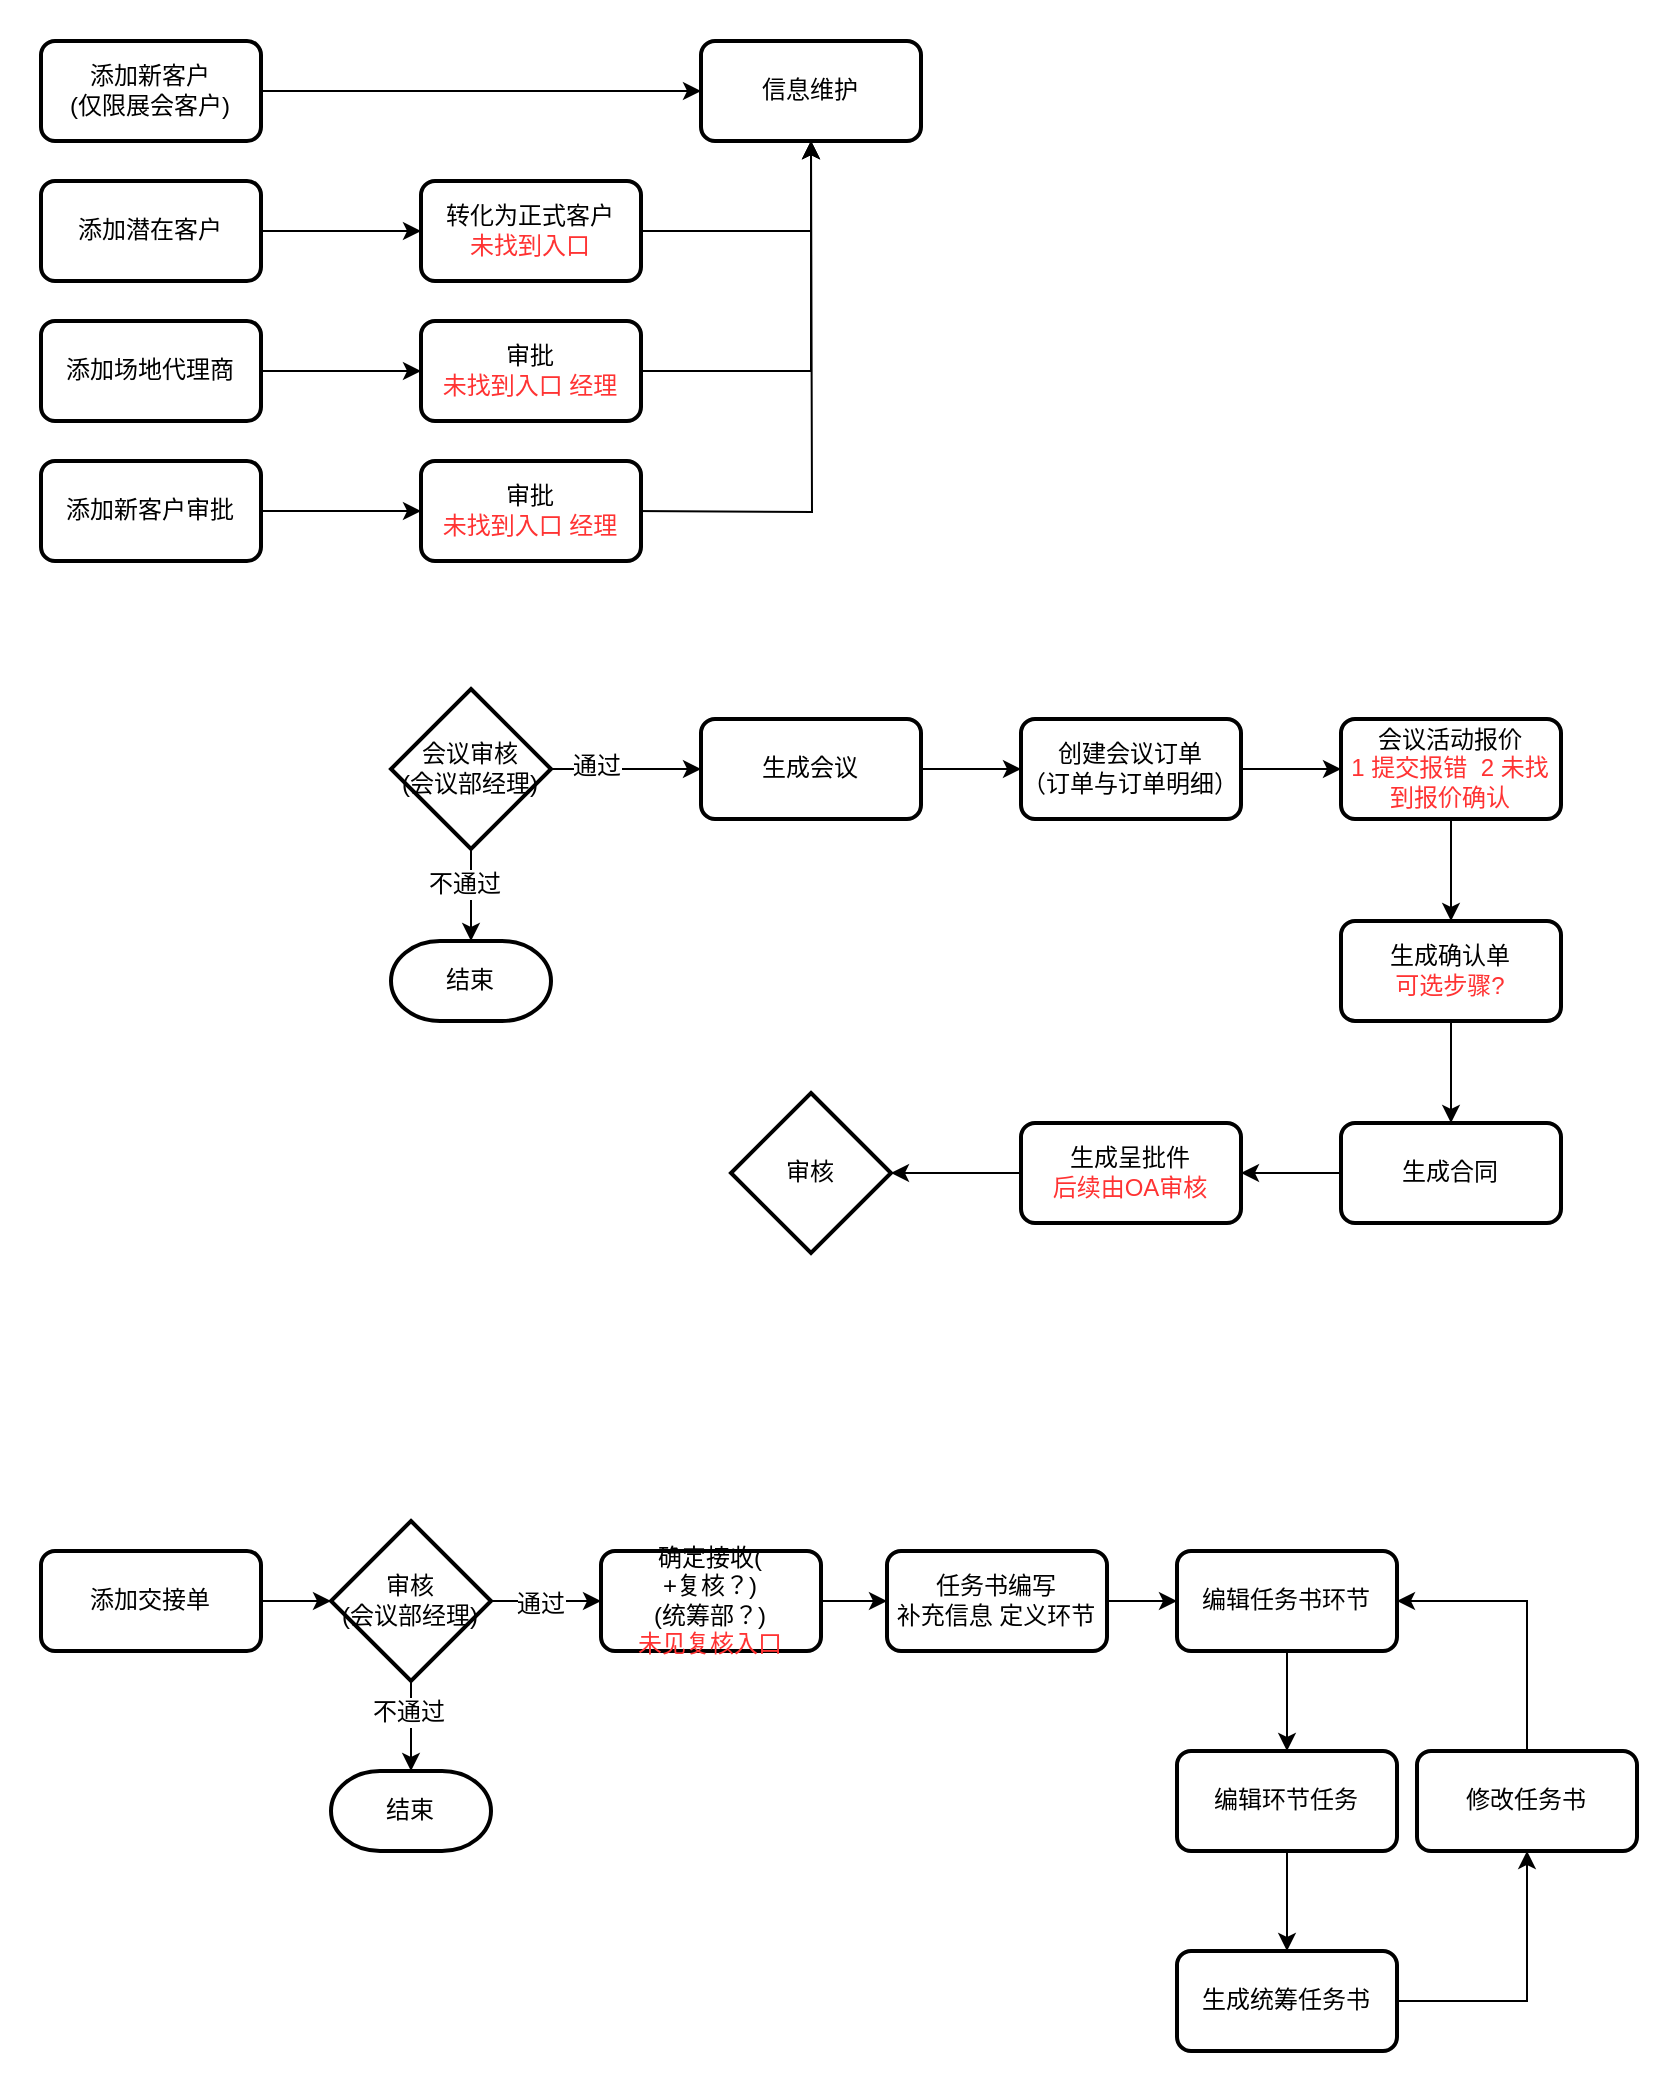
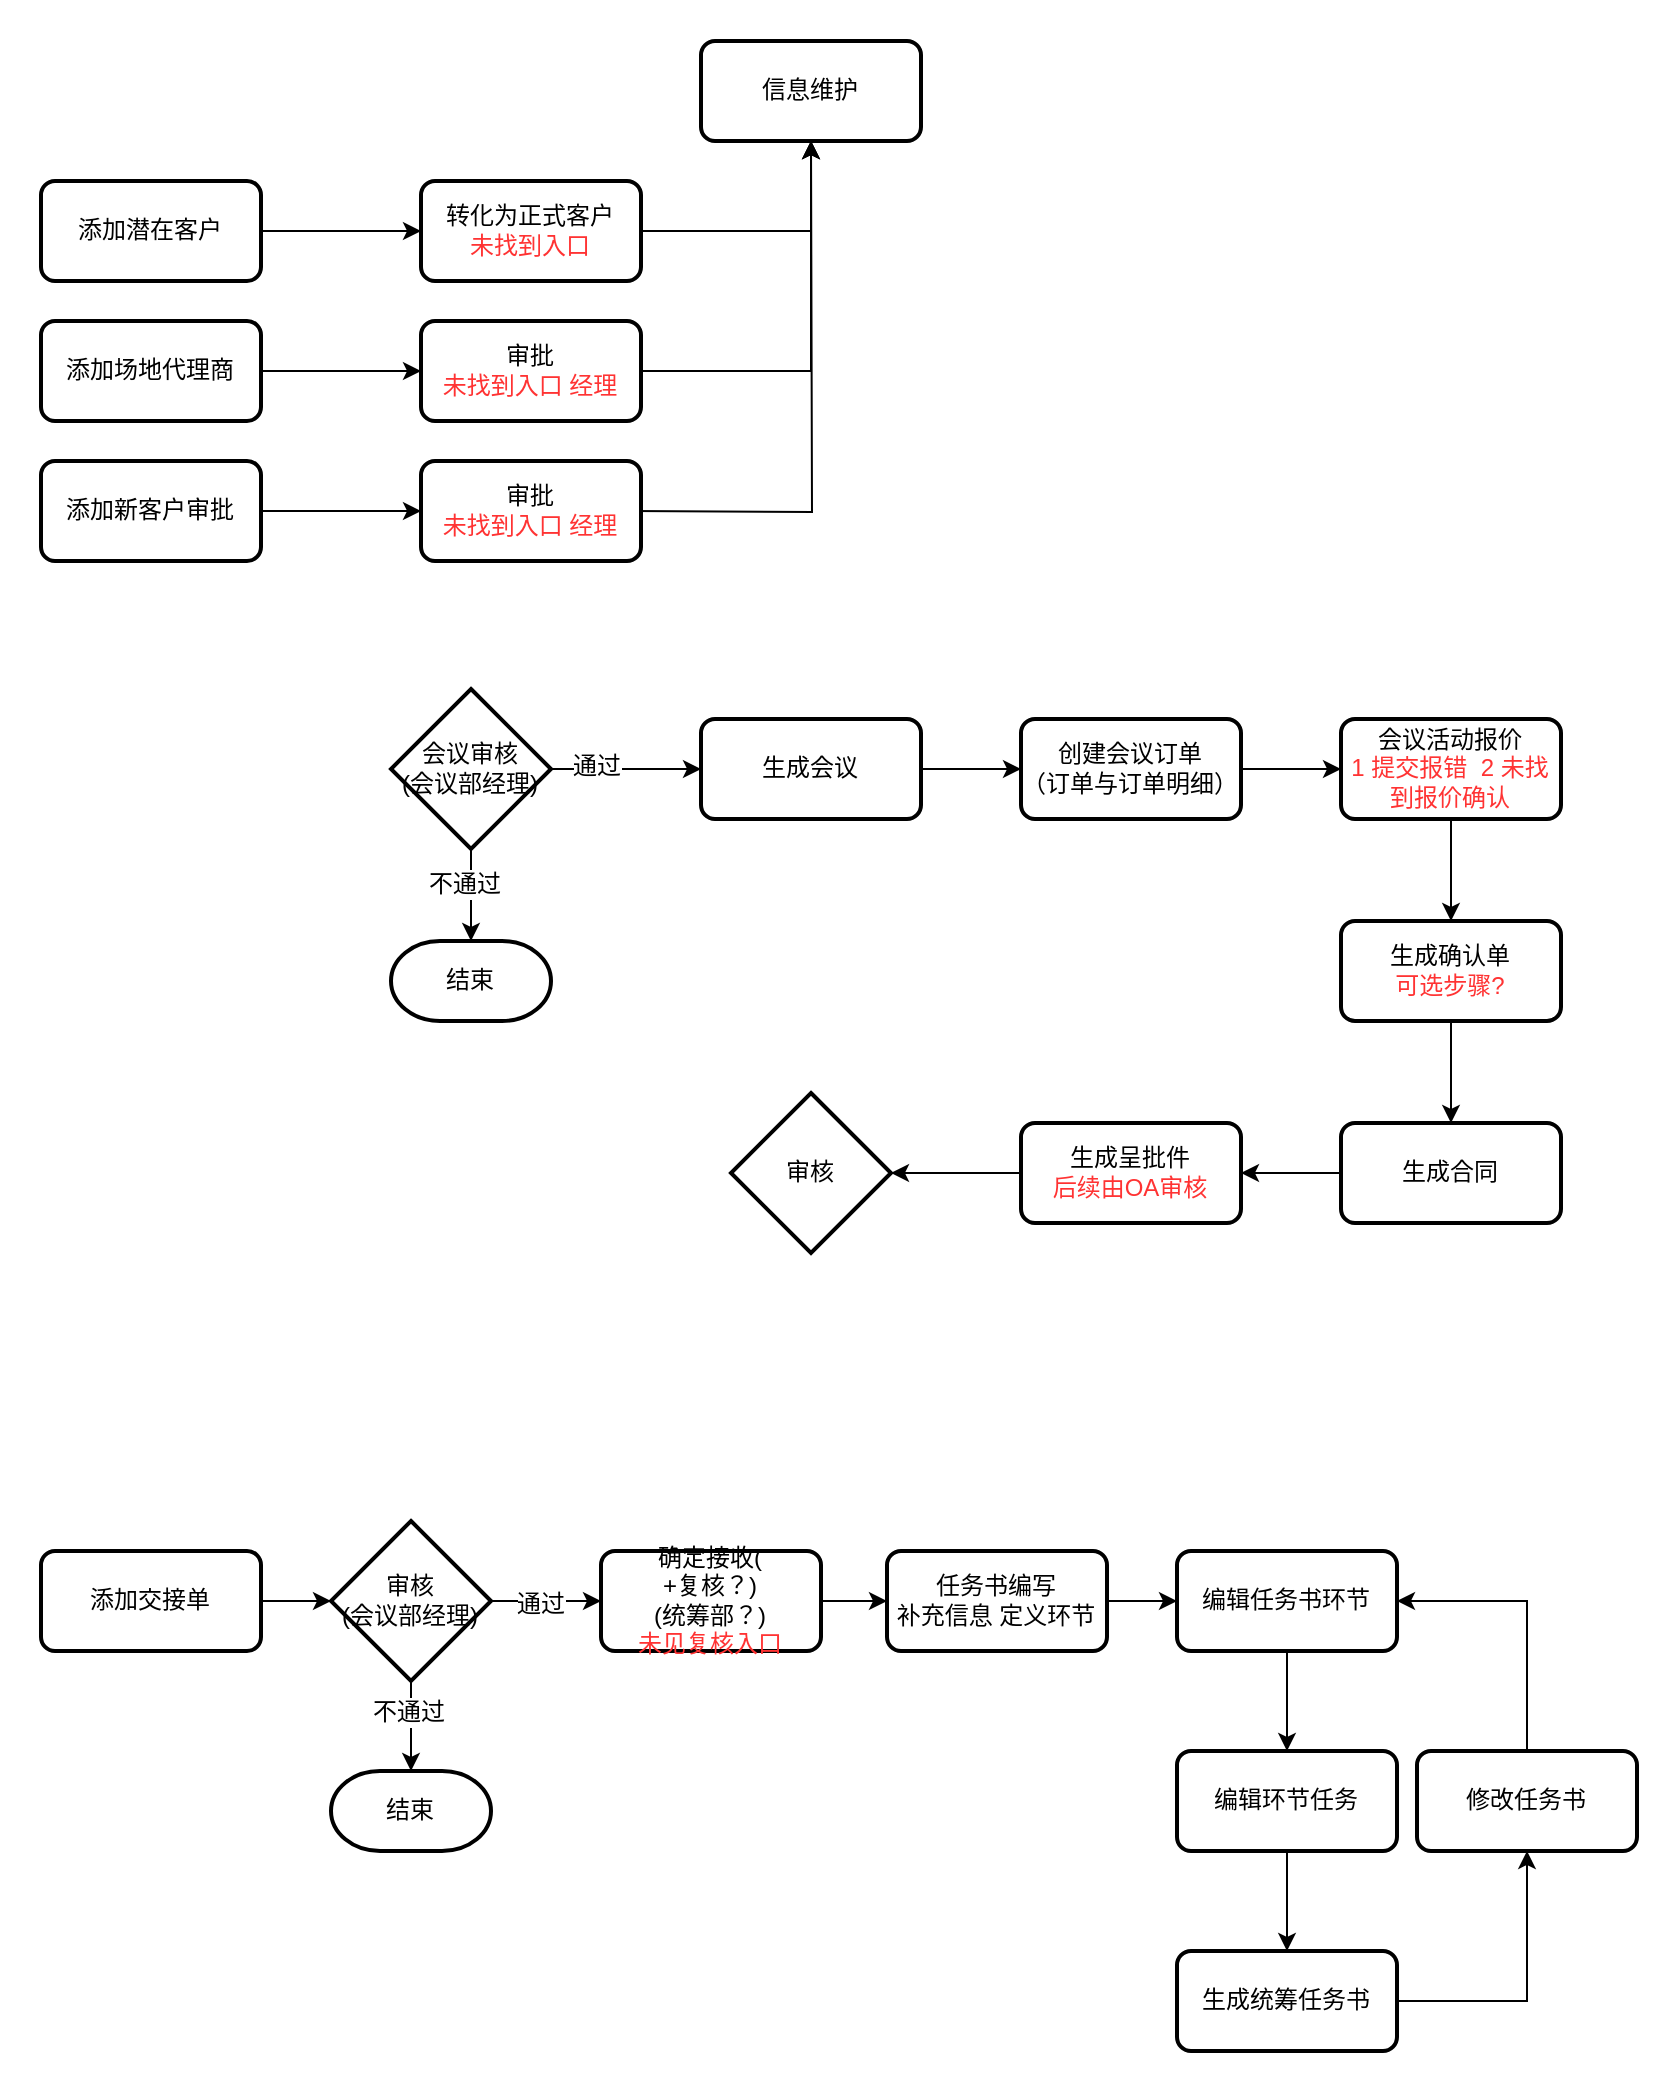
(151, 91) -> none
(474, 91) -> none
